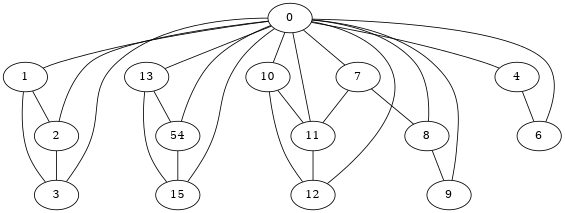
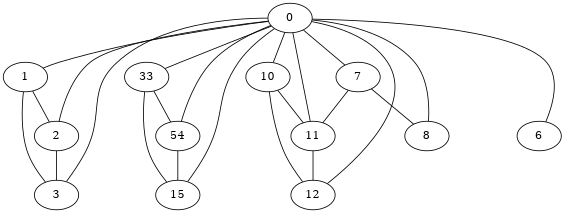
(147, 77) -> (147, 77)
(517, 77) -> none
(449, 195) -> none
